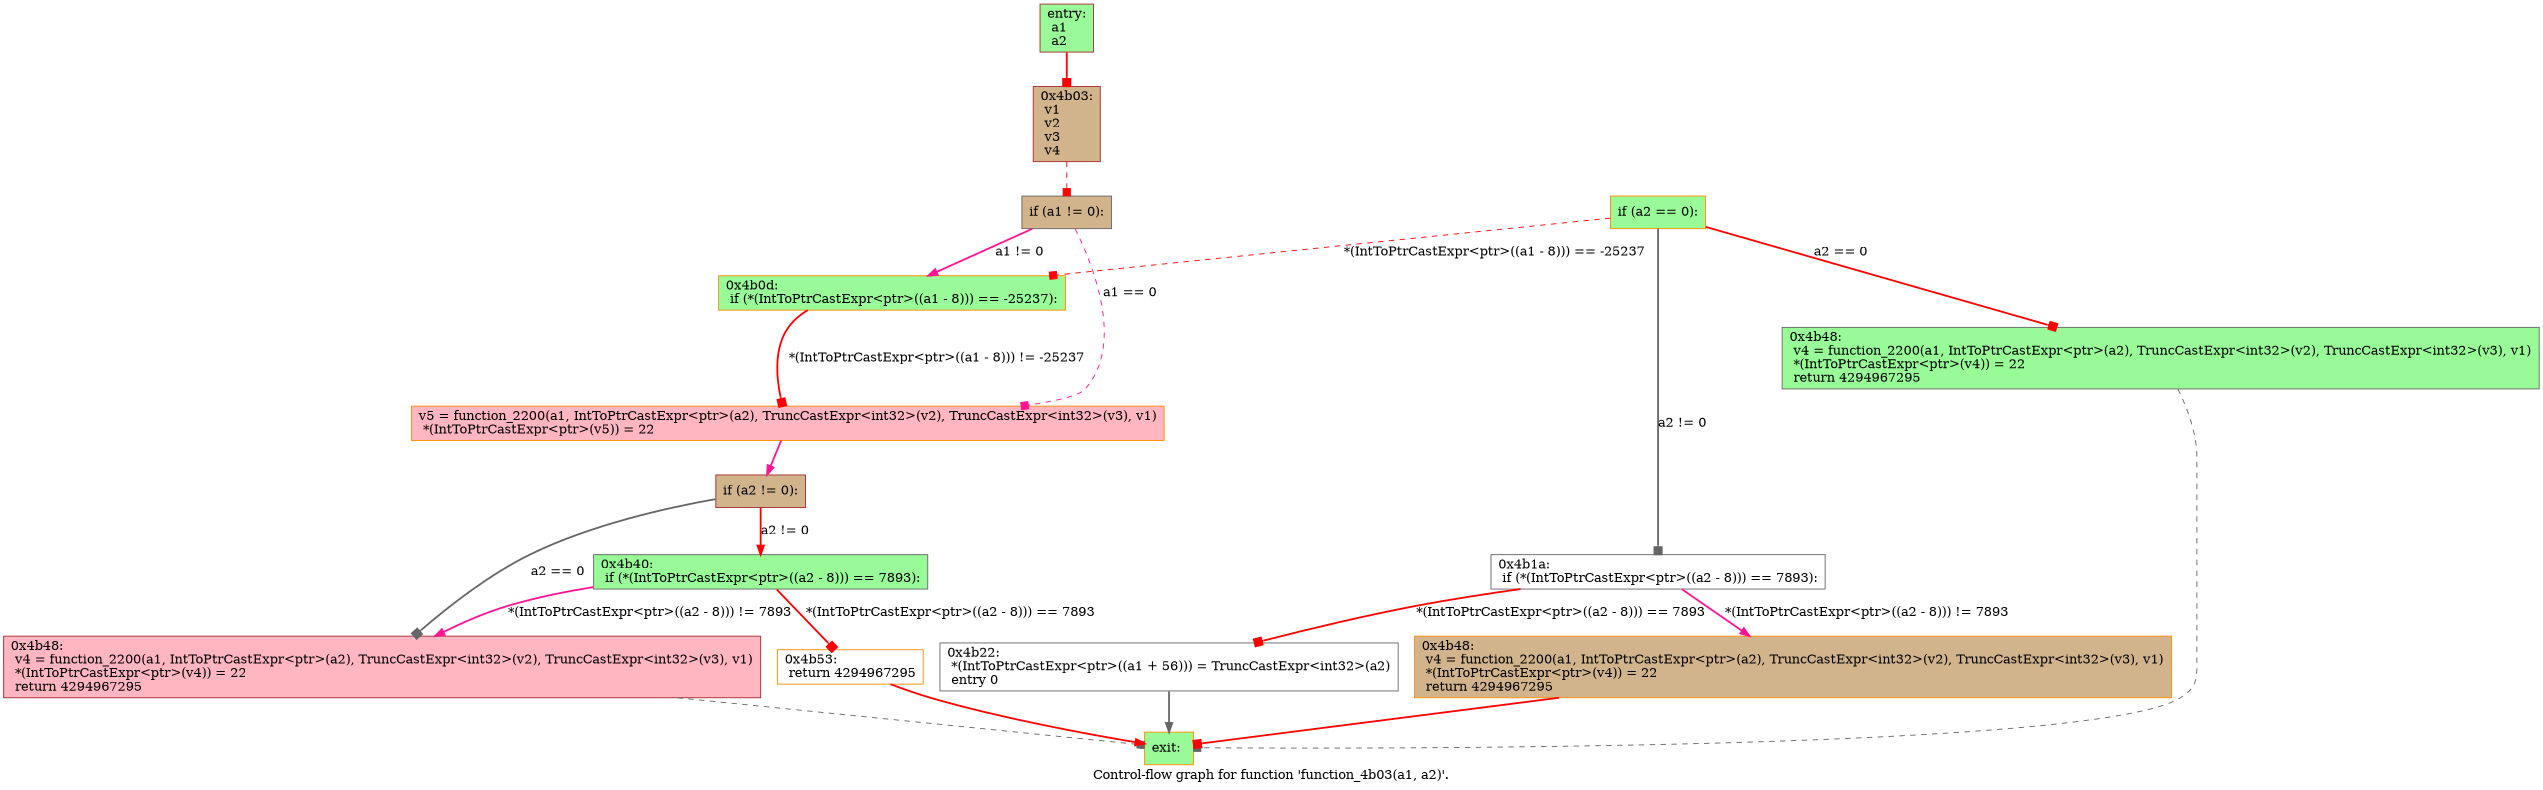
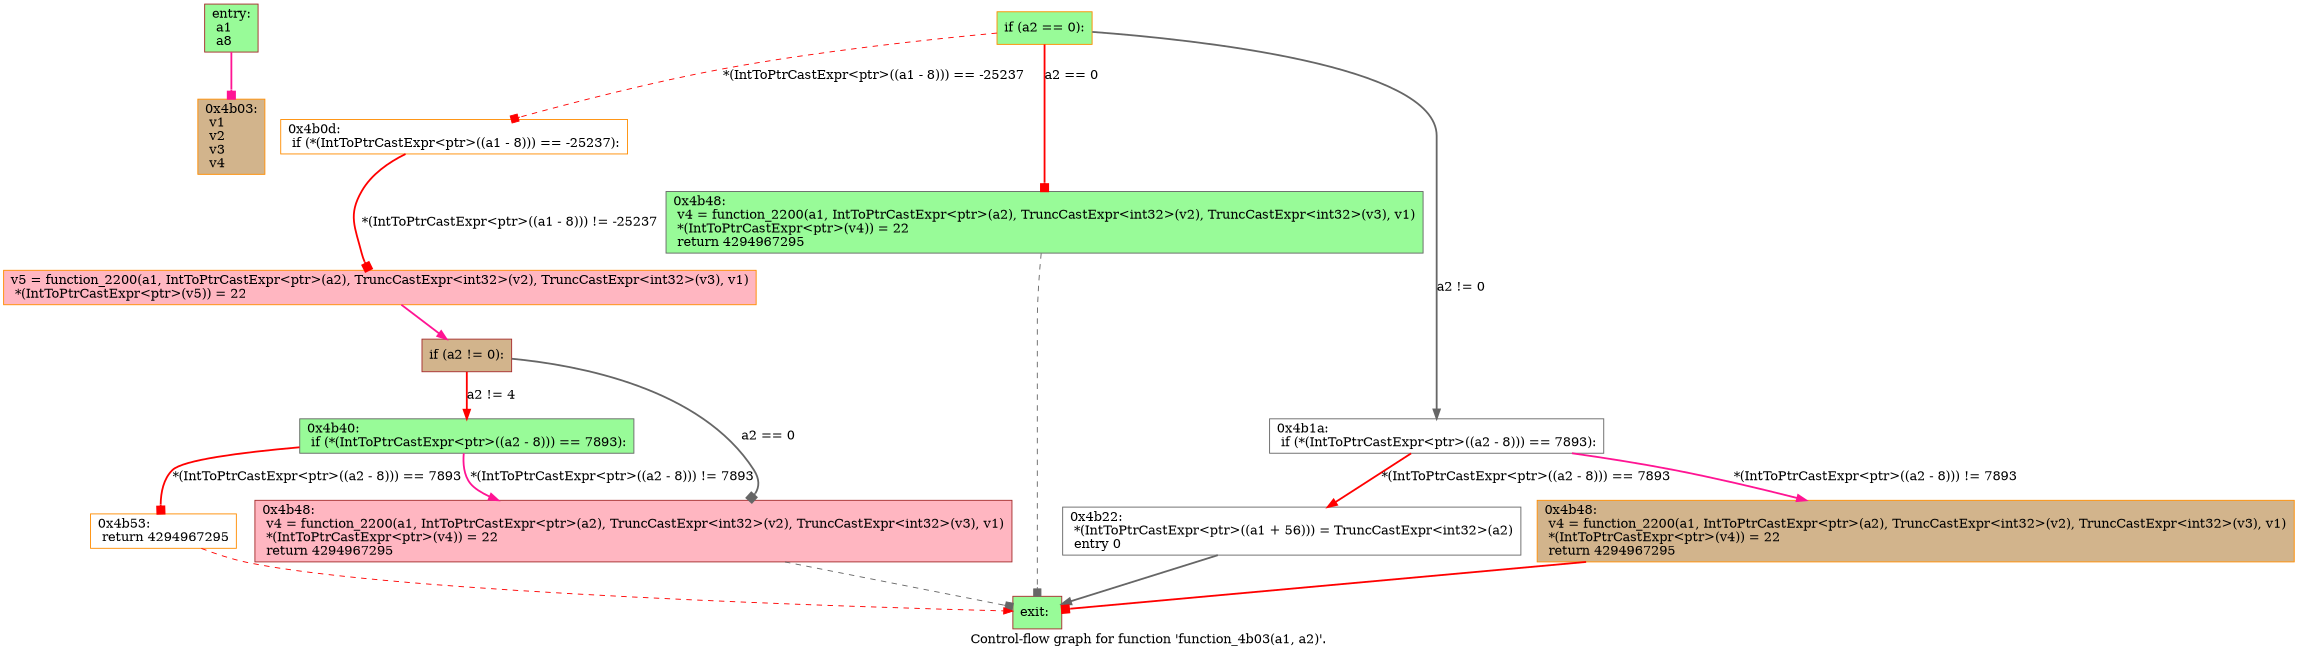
(1057, 41) -> (222, 41)
(1067, 65) -> (231, 71)
(1067, 124) -> (231, 137)
(1067, 212) -> none
(892, 293) -> (454, 137)
(1658, 387) -> (1407, 98)
(785, 531) -> (491, 395)
(1391, 611) -> (1373, 478)
(1012, 718) -> (601, 595)
(1169, 748) -> (1037, 613)
